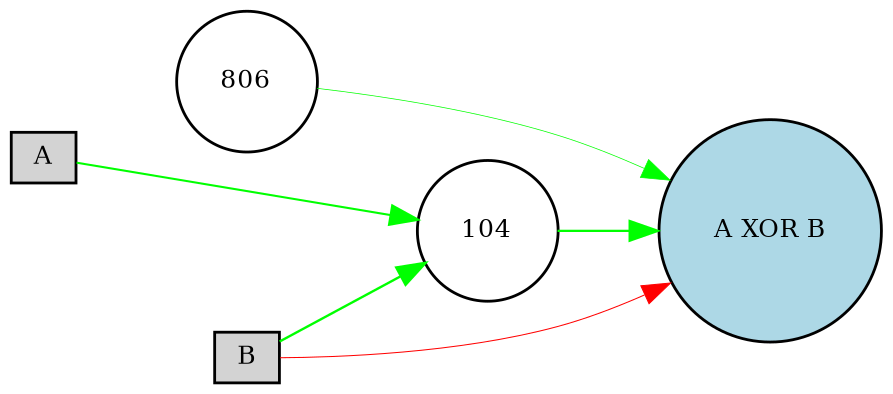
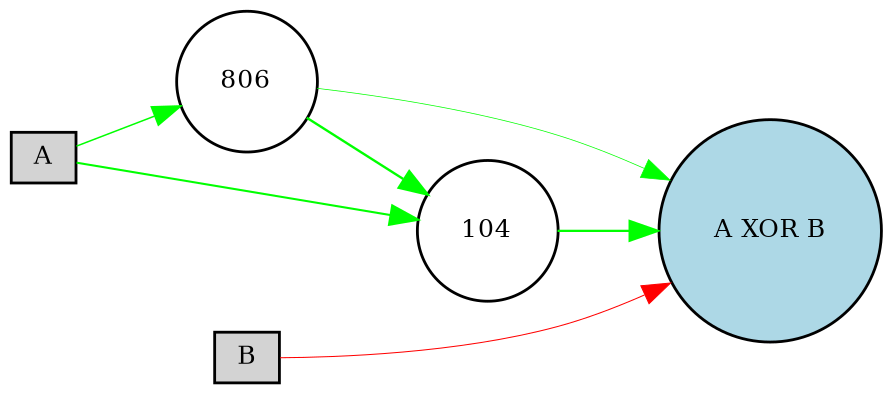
none -> (116, 131)
(340, 309) -> (355, 148)
